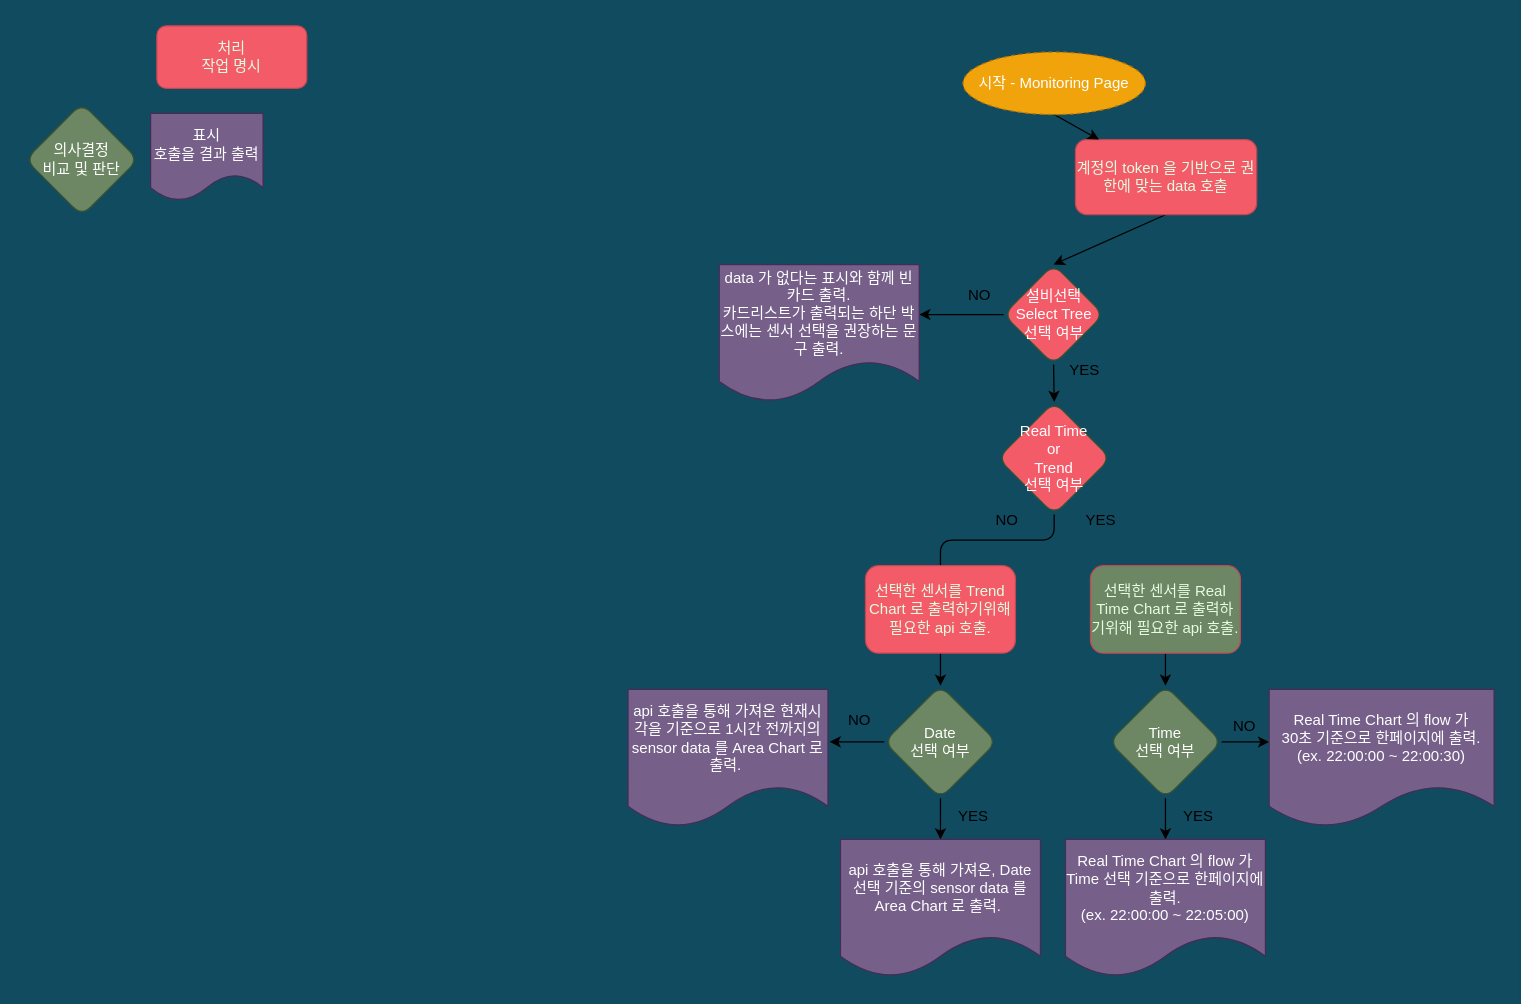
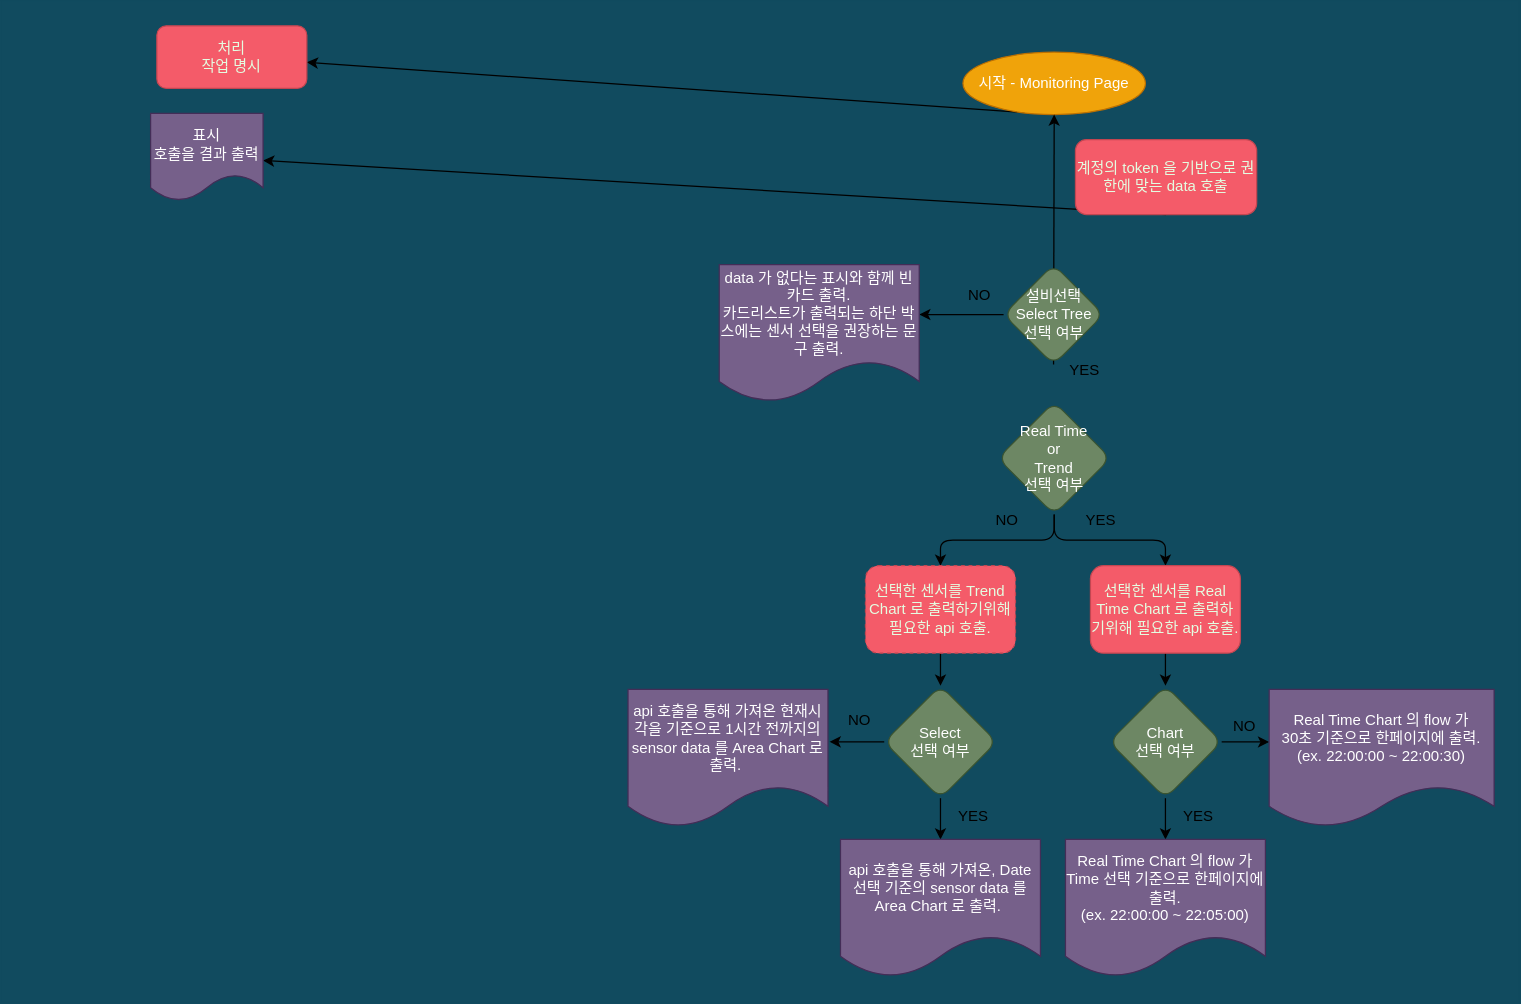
(1054, 83) -> (1054, 83)
(1073, 125) -> (685, 89)
(82, 159) -> none
(1113, 238) -> (675, 185)
(1054, 314) -> (1054, 314)
(1054, 379) -> (1054, 295)
(1054, 458) -> (1054, 458)
none -> (1115, 540)
(941, 555) -> (941, 549)
(941, 609) -> (941, 609)
(1166, 609) -> (1166, 609)
(941, 742) -> (941, 742)
(1166, 742) -> (1166, 742)
